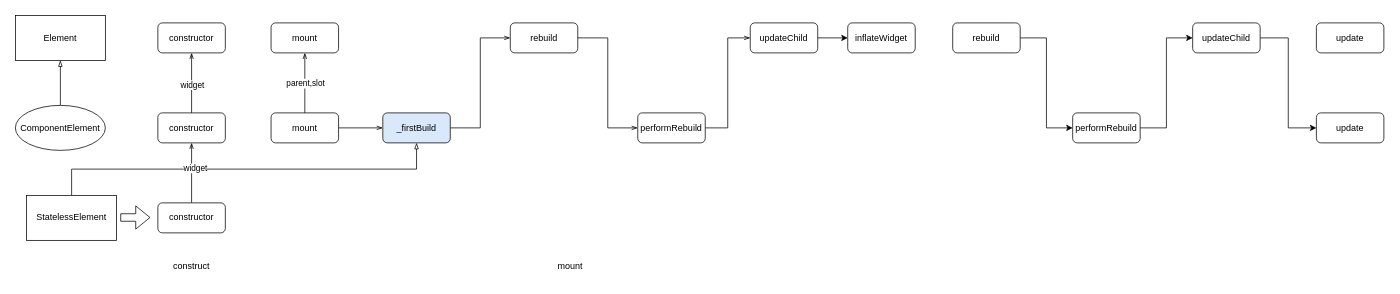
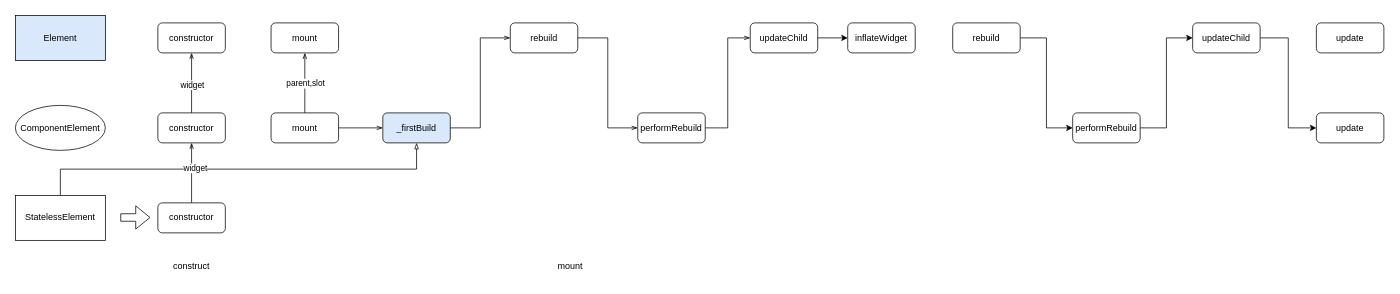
(60, 38) -> (60, 38)
(60, 86) -> none
(72, 218) -> (60, 218)
